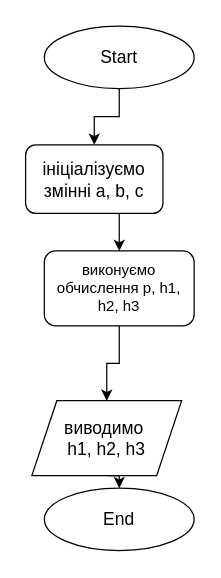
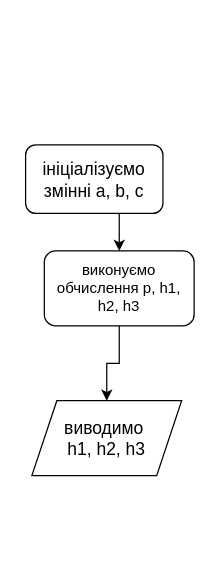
(119, 57) -> none
(111, 116) -> none
(117, 476) -> none
(119, 519) -> none
